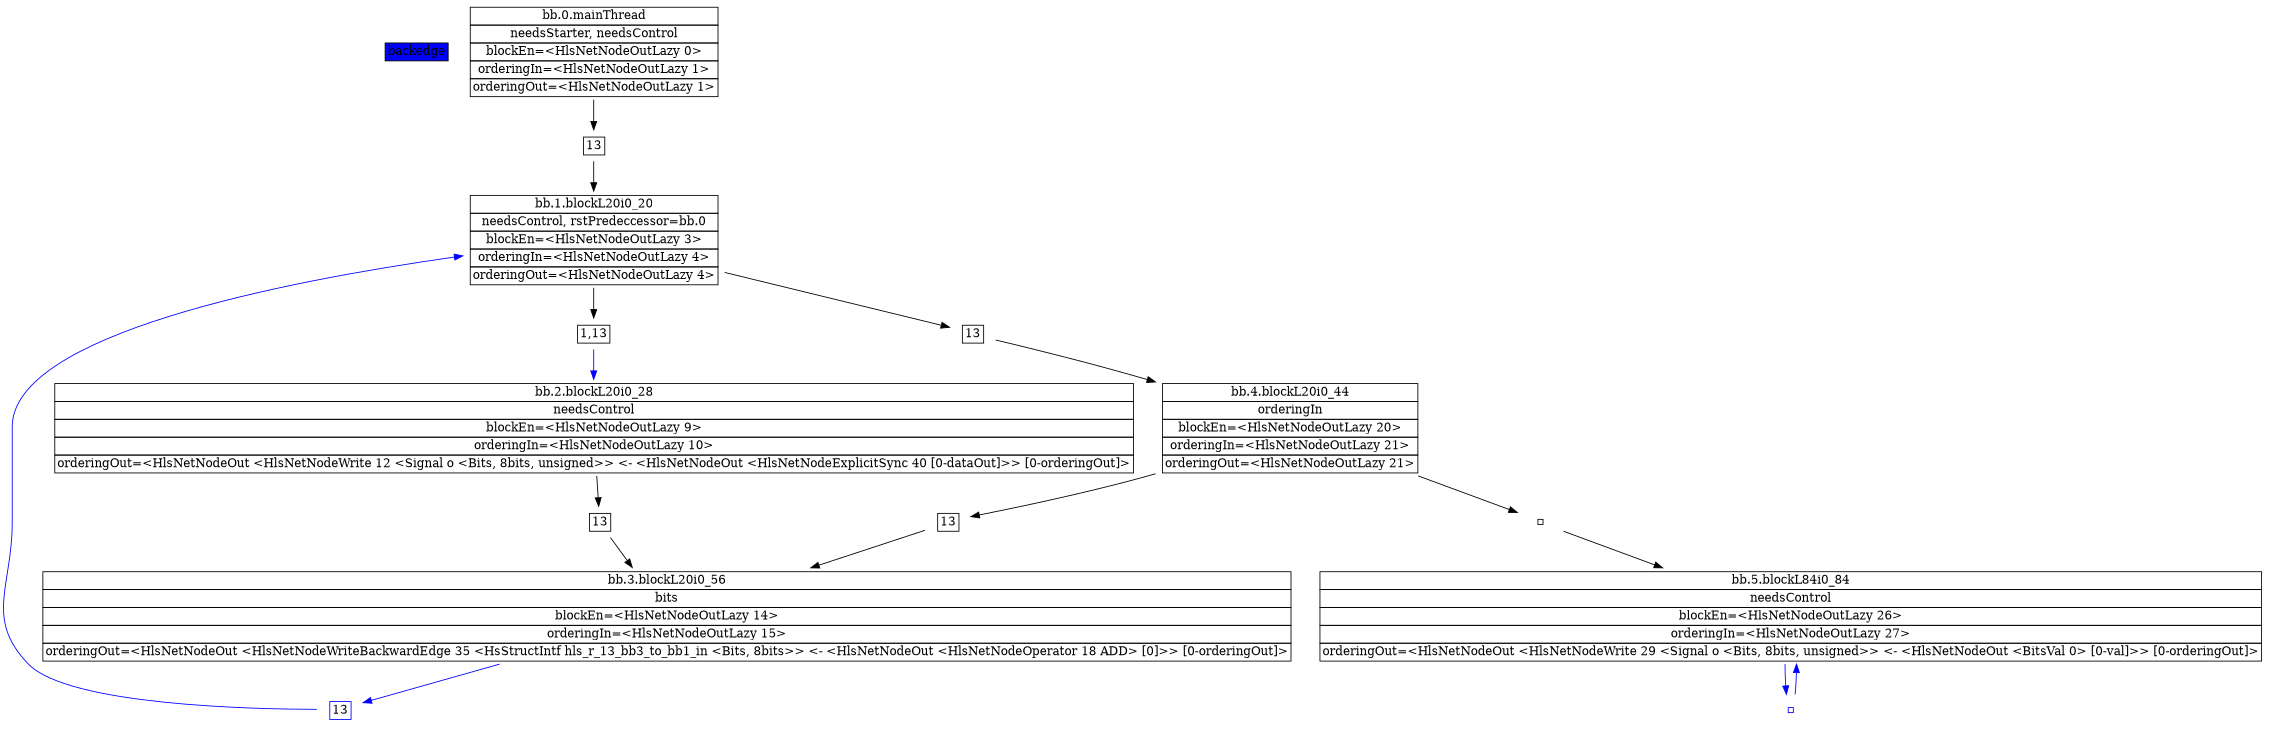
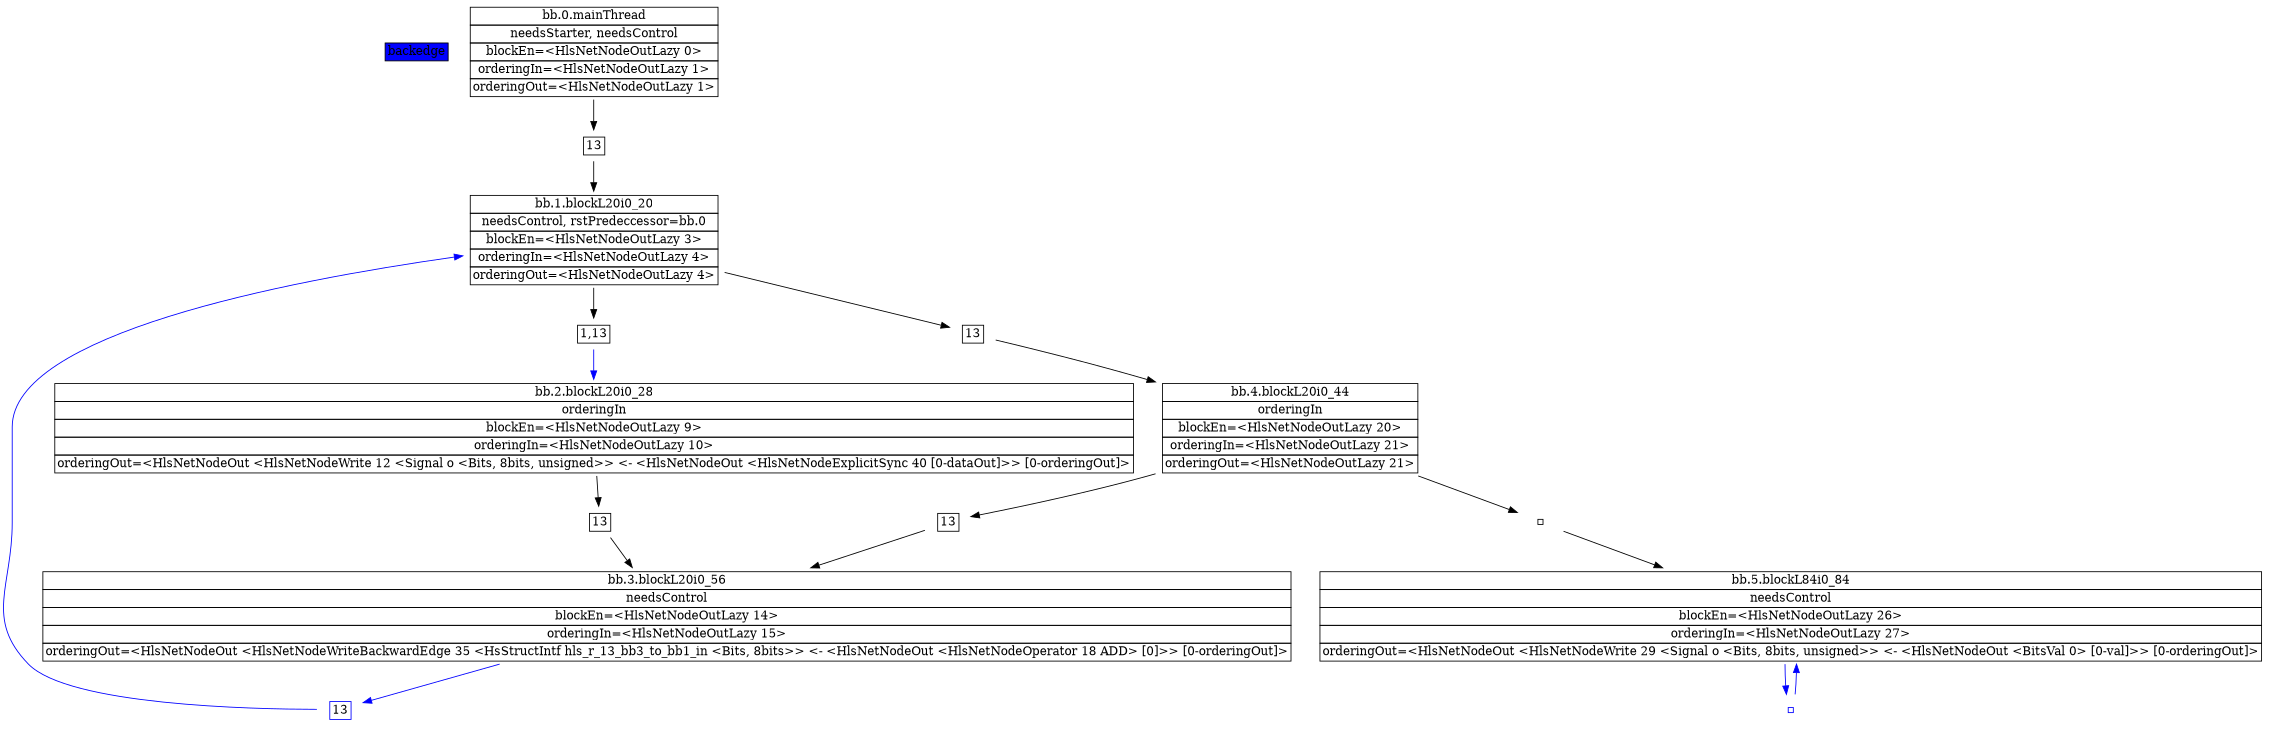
(594, 410) -> (594, 410)
(667, 598) -> (667, 598)
